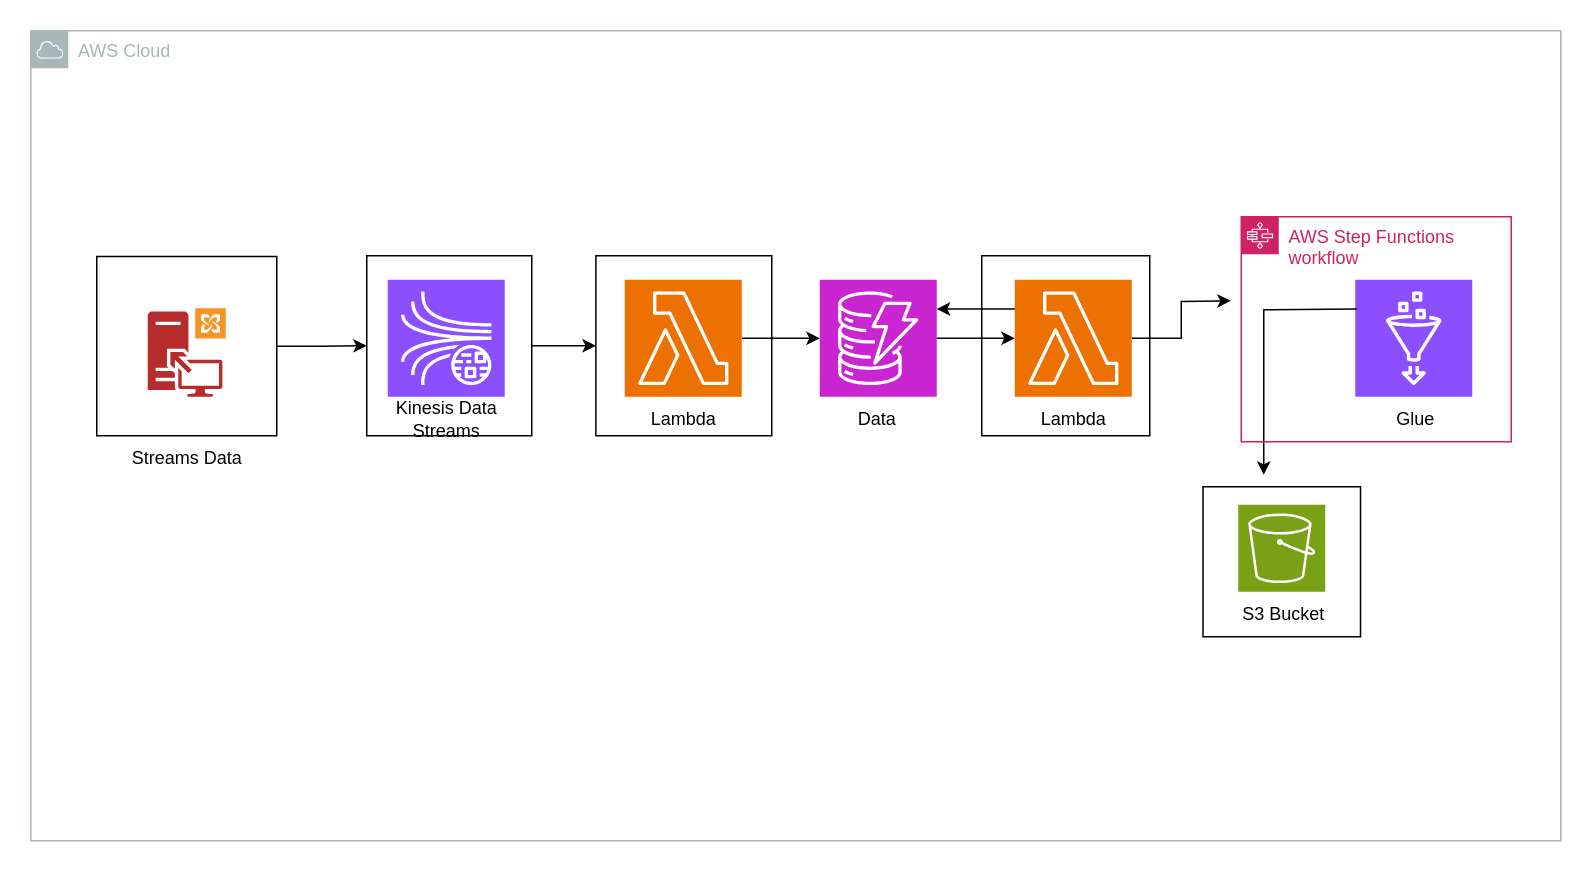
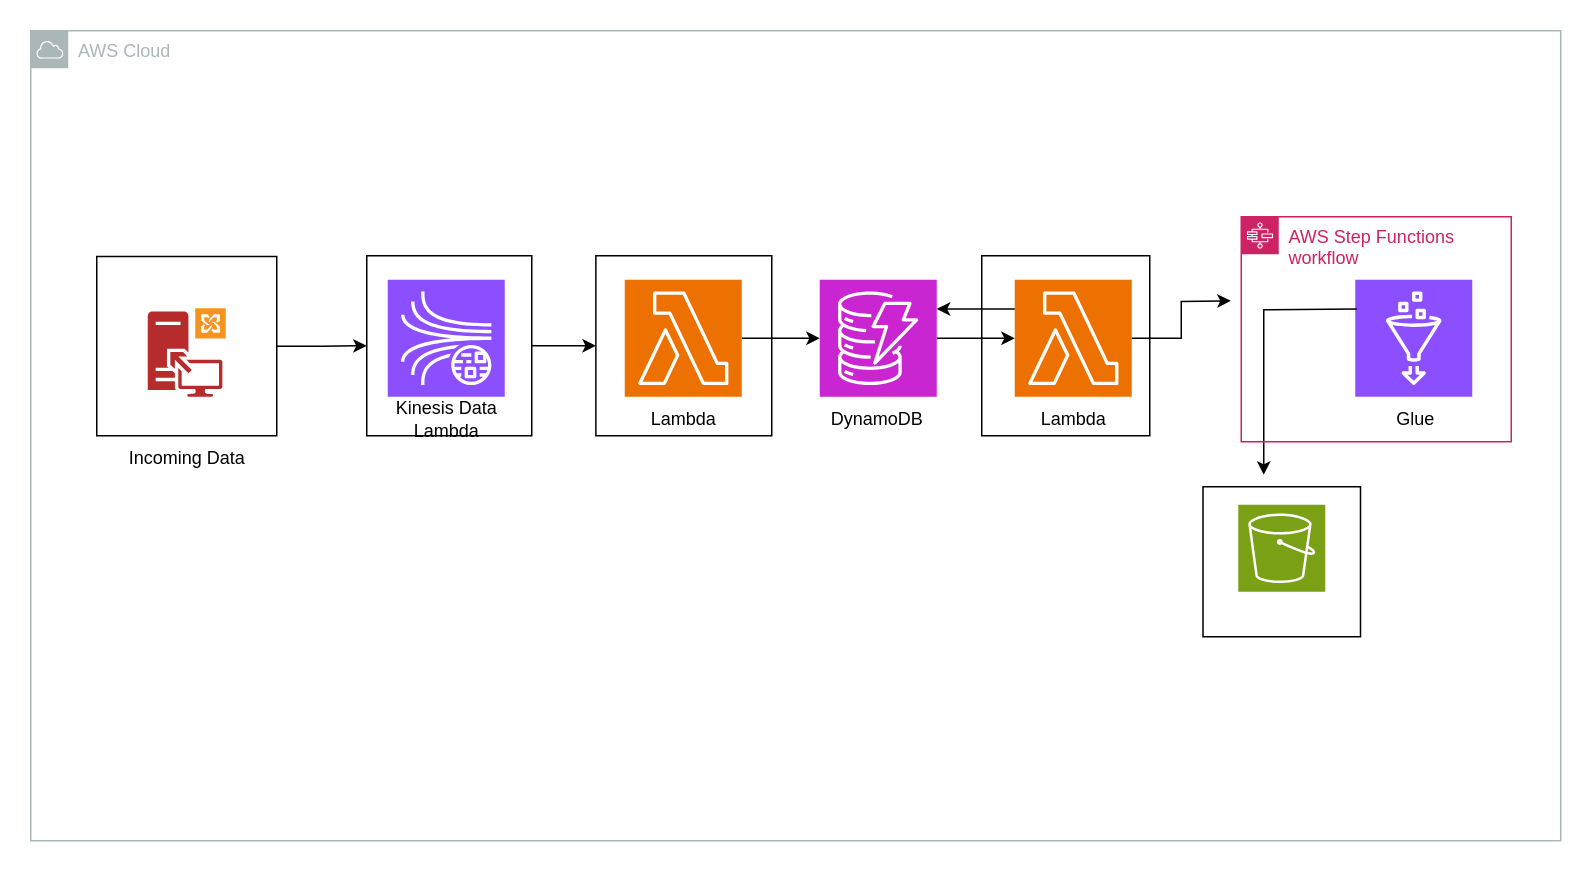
(447, 419) -> (447, 419)
(878, 419) -> (878, 419)
(188, 458) -> (188, 458)
(1283, 614) -> none
